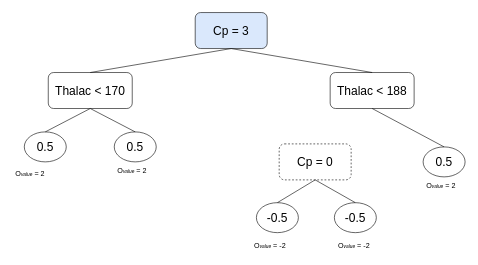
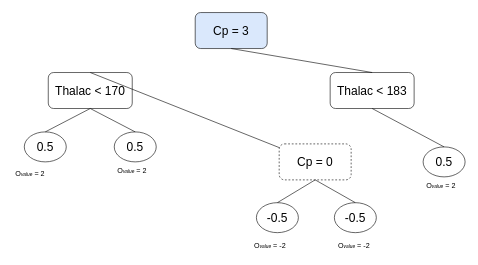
(159, 61) -> (184, 110)
(372, 90) -> (372, 90)
